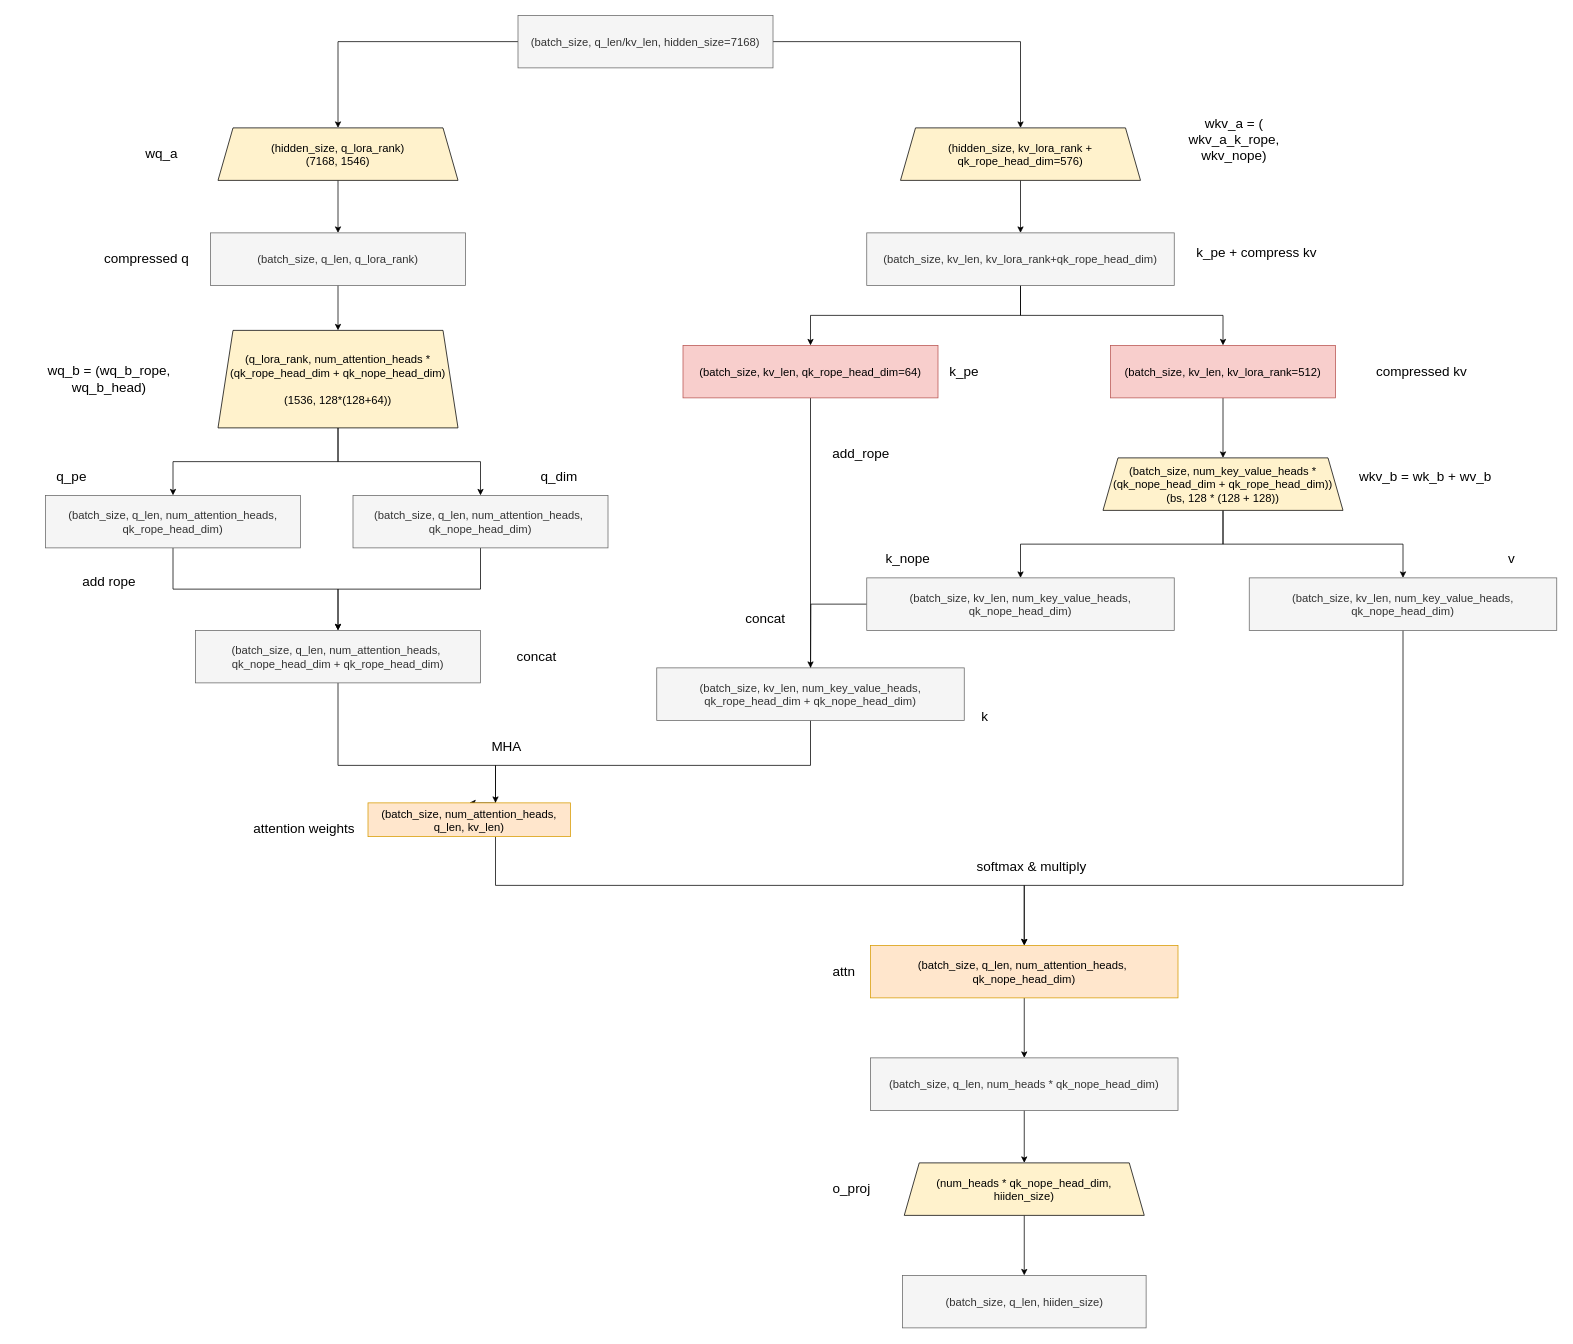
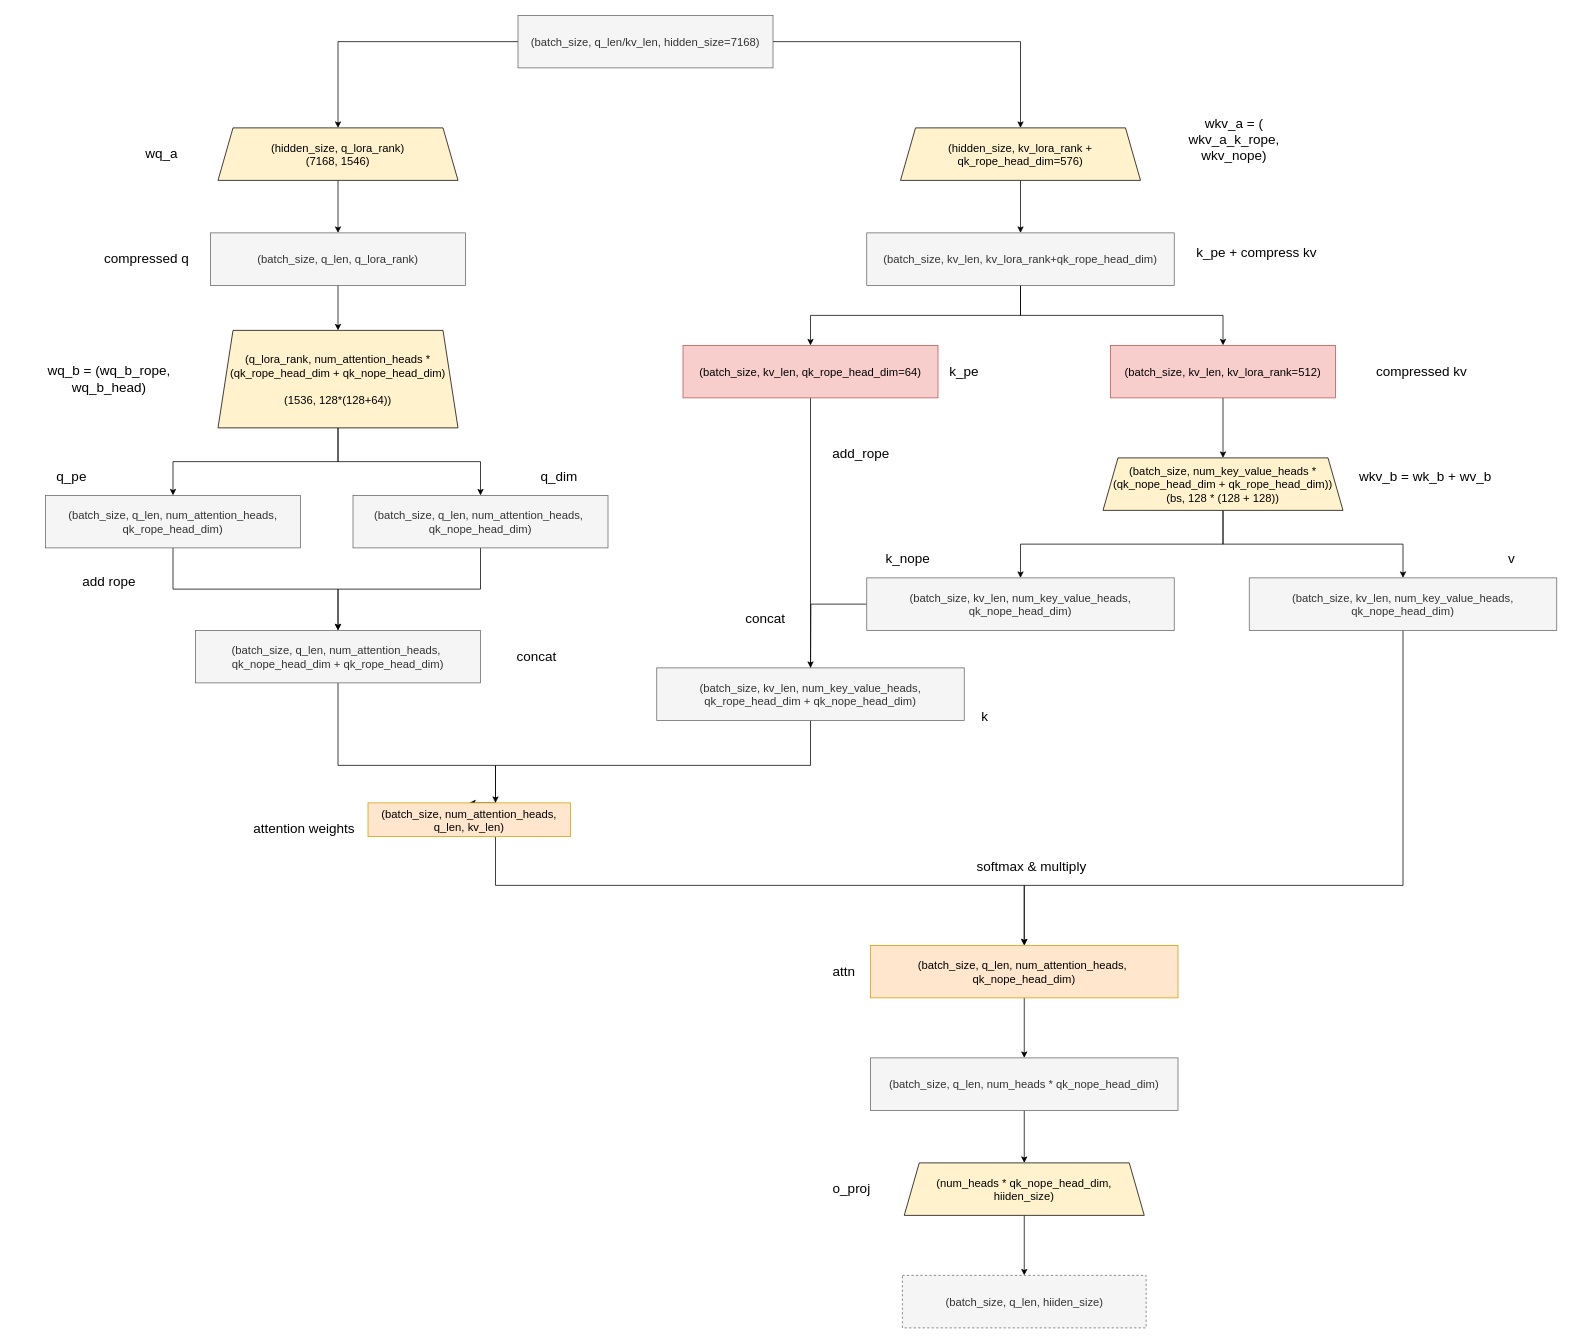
(507, 747) -> none
(1024, 1302) -> (1024, 1302)
